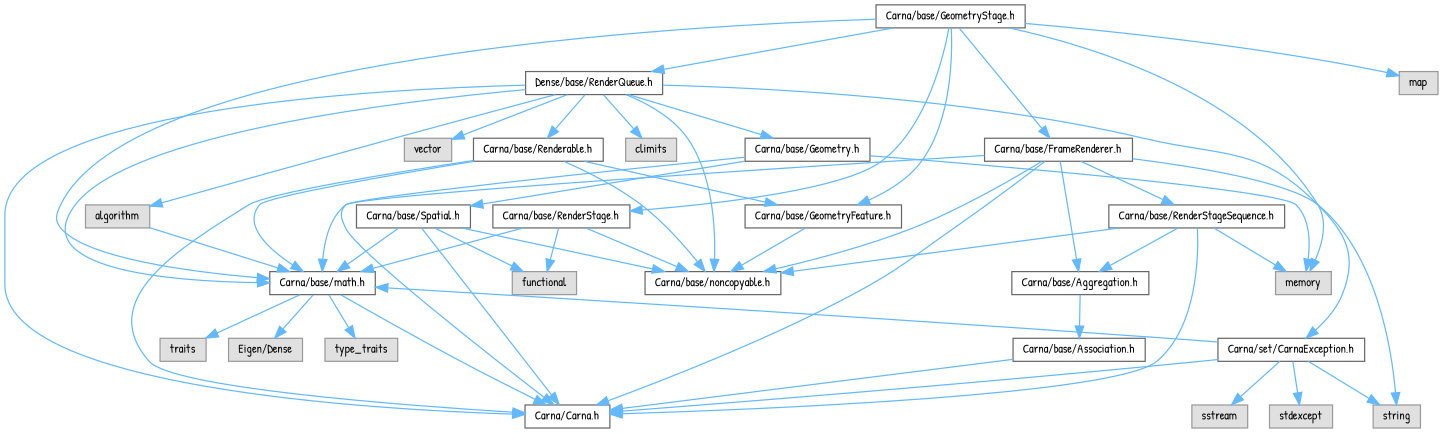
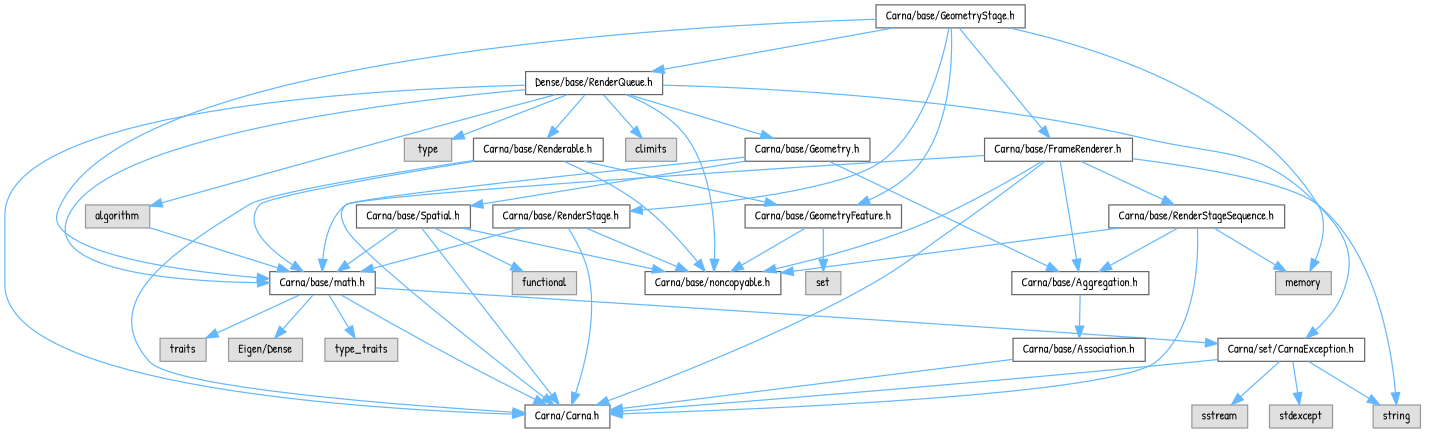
(1419, 83) -> none
(428, 150) -> (428, 150)
(1088, 175) -> (933, 211)
(555, 240) -> (591, 309)
none -> (823, 283)
(782, 312) -> (791, 314)
